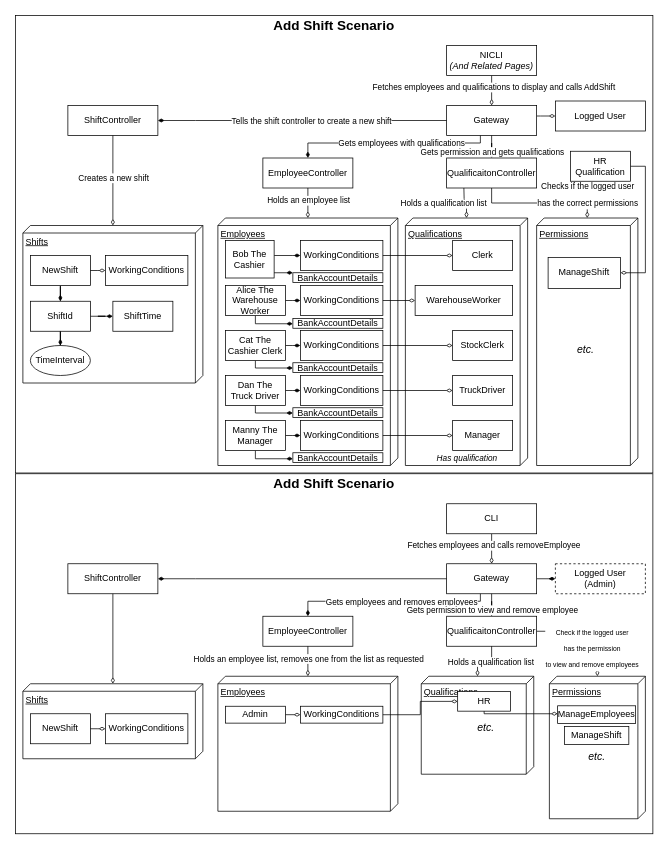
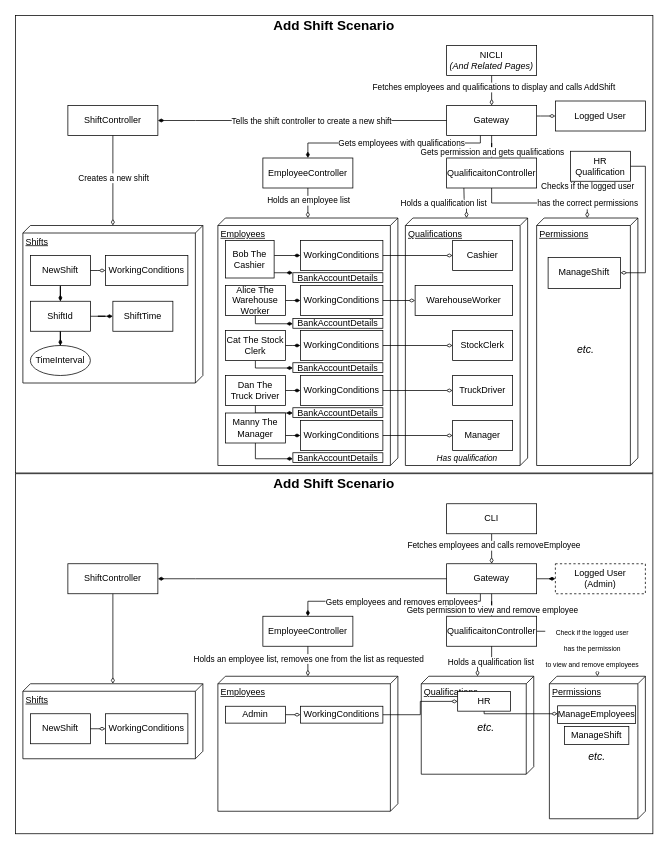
(483, 255) -> (483, 255)
(255, 345) -> (255, 345)
(255, 435) -> (255, 428)
